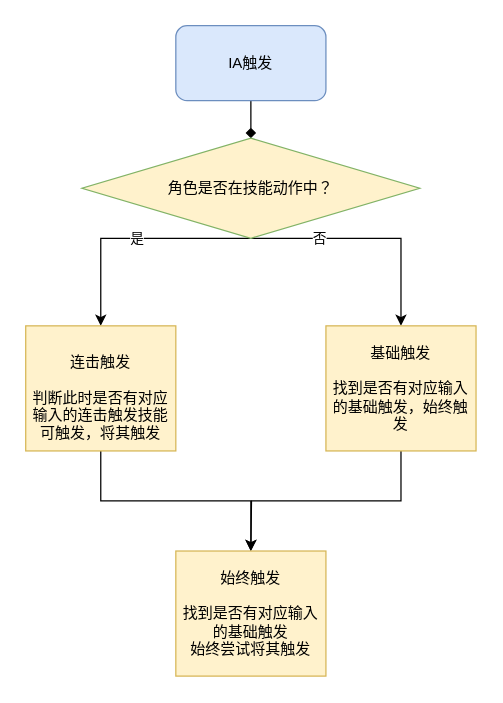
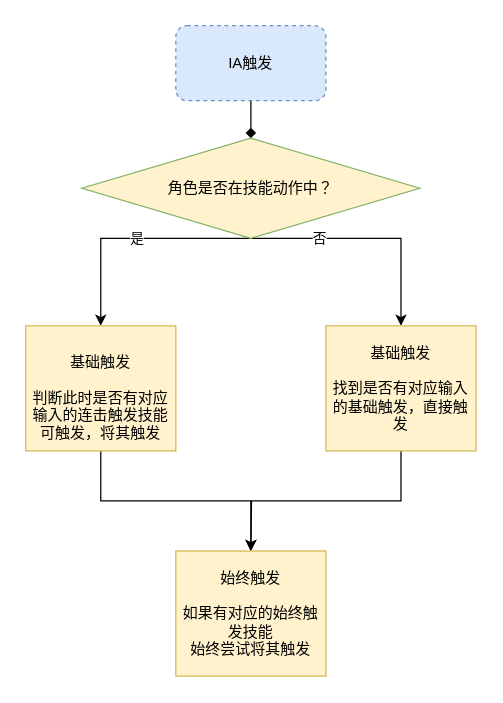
(251, 63) -> (251, 63)
(101, 388) -> (101, 388)
(401, 388) -> (401, 388)
(251, 613) -> (251, 613)
